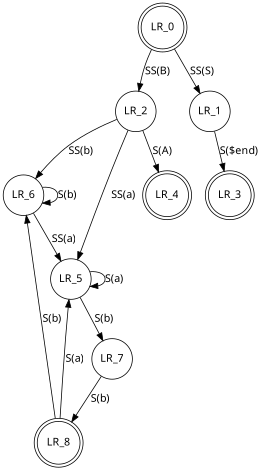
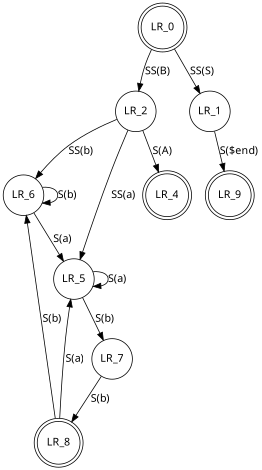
(230, 195) -> (230, 195)
(64, 239) -> (63, 239)
